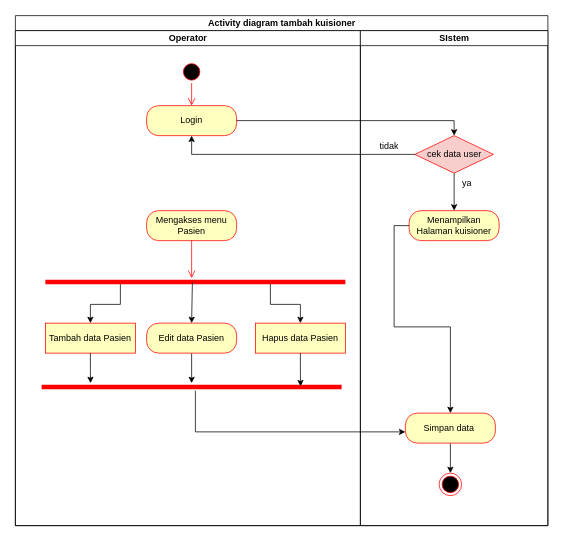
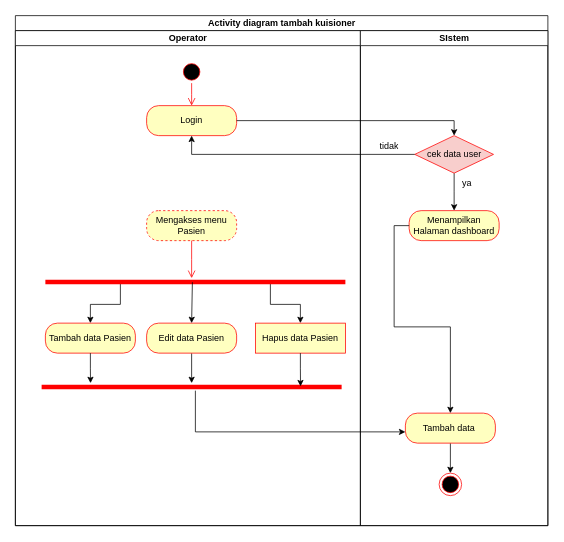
(192, 225) -> (192, 225)
(454, 225) -> (454, 225)
(90, 338) -> (90, 338)
(450, 428) -> (450, 428)
